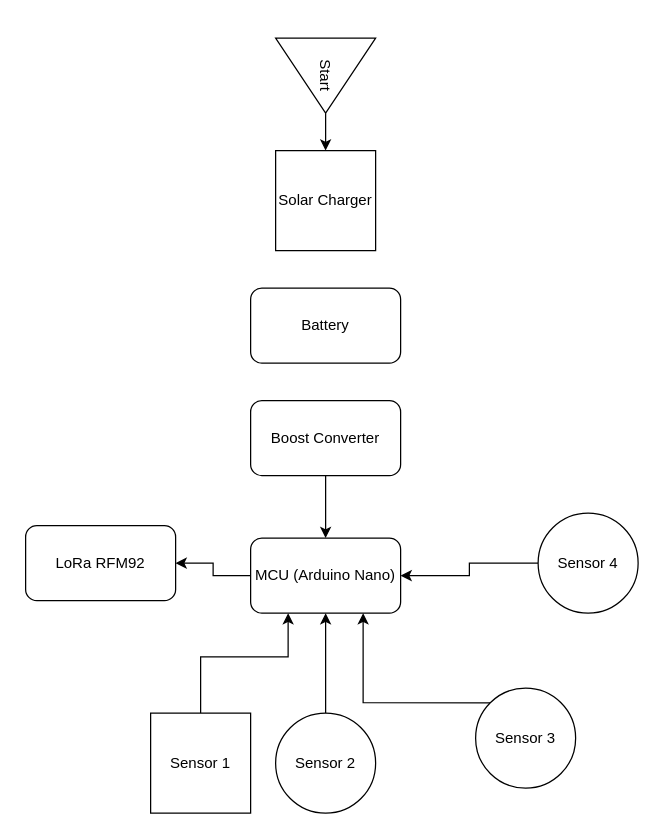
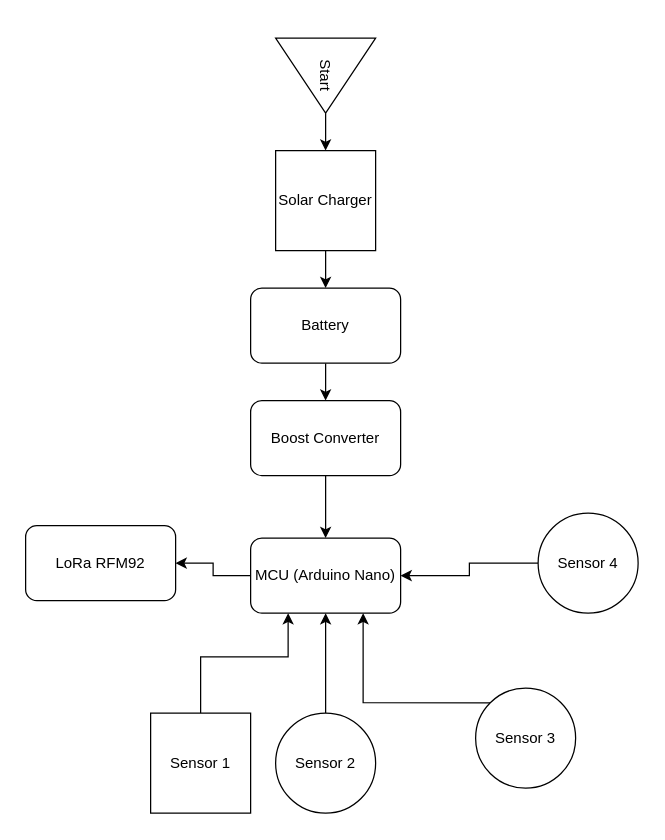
none -> (326, 274)
none -> (326, 386)
